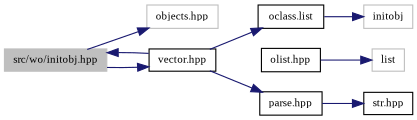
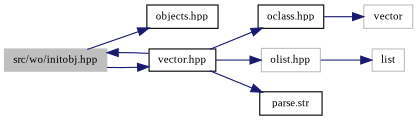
(182, 17) -> (182, 17)
(291, 17) -> (291, 17)
(388, 17) -> (388, 17)
none -> (233, 60)
(291, 60) -> (291, 60)
(291, 103) -> (291, 103)
(388, 103) -> none
